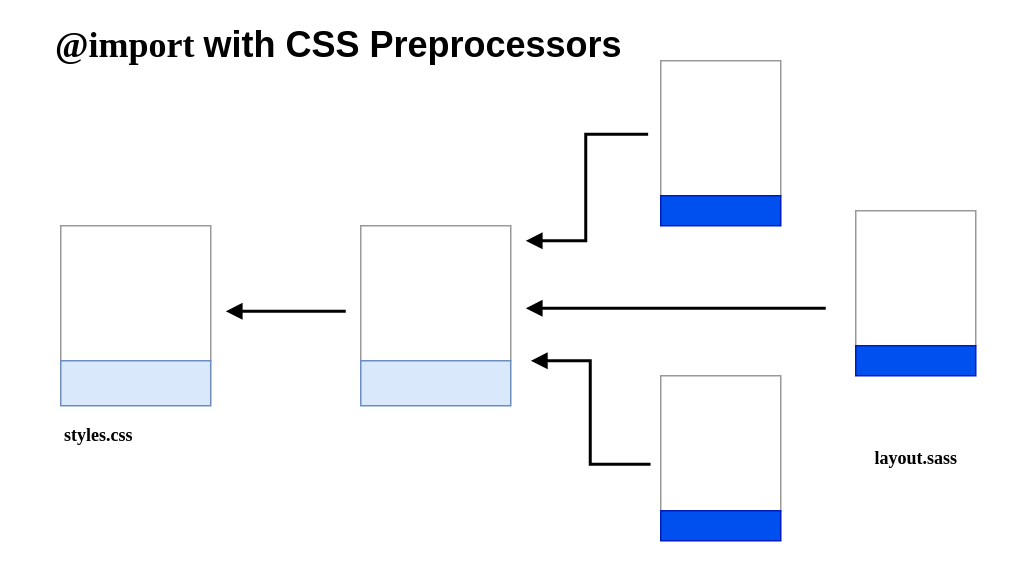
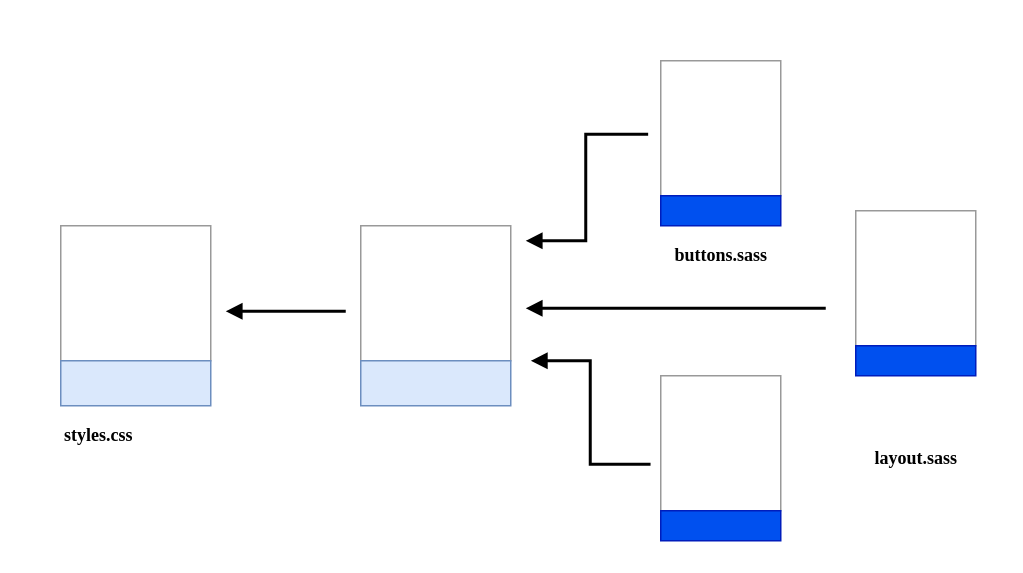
(338, 46) -> none
none -> (721, 256)
